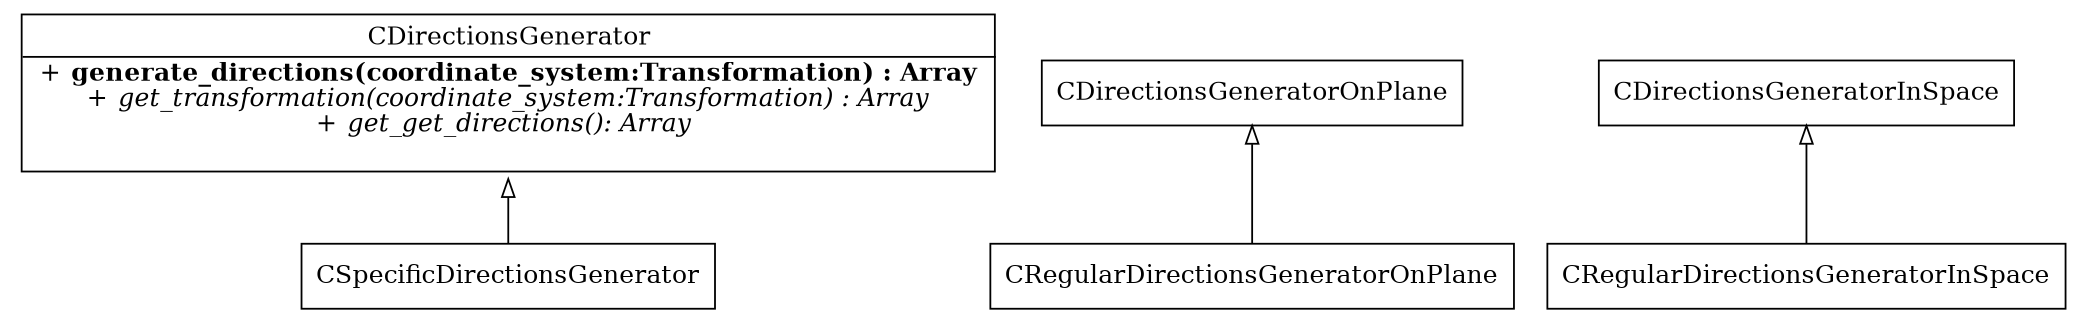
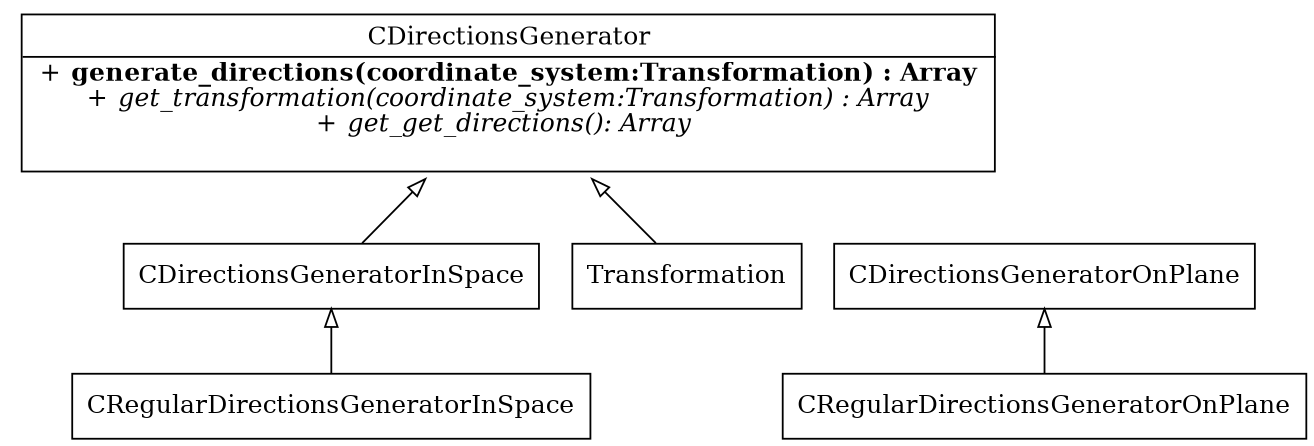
none -> (387, 218)
(508, 276) -> (687, 276)
